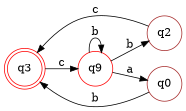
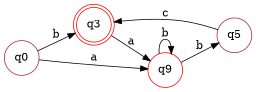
(165, 33) -> (234, 35)
(62, 63) -> (131, 42)
(126, 75) -> (90, 65)
